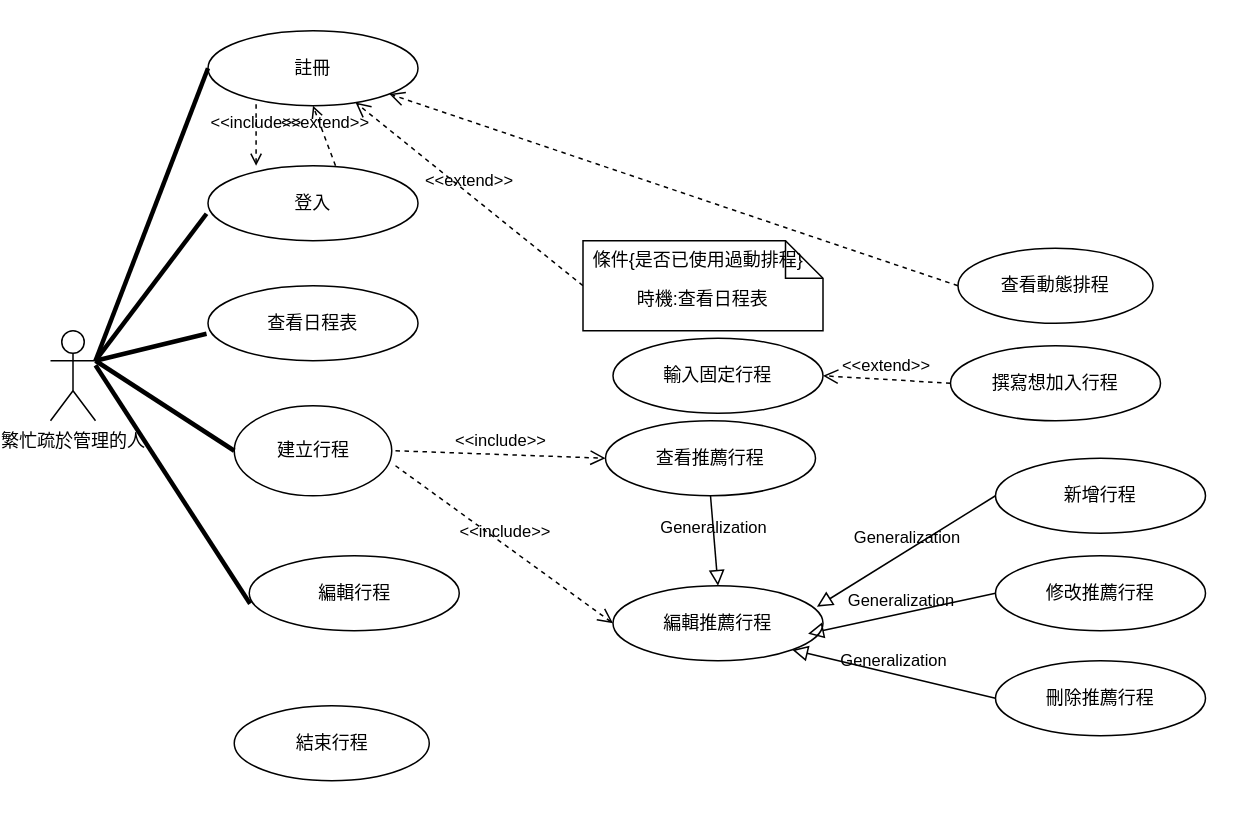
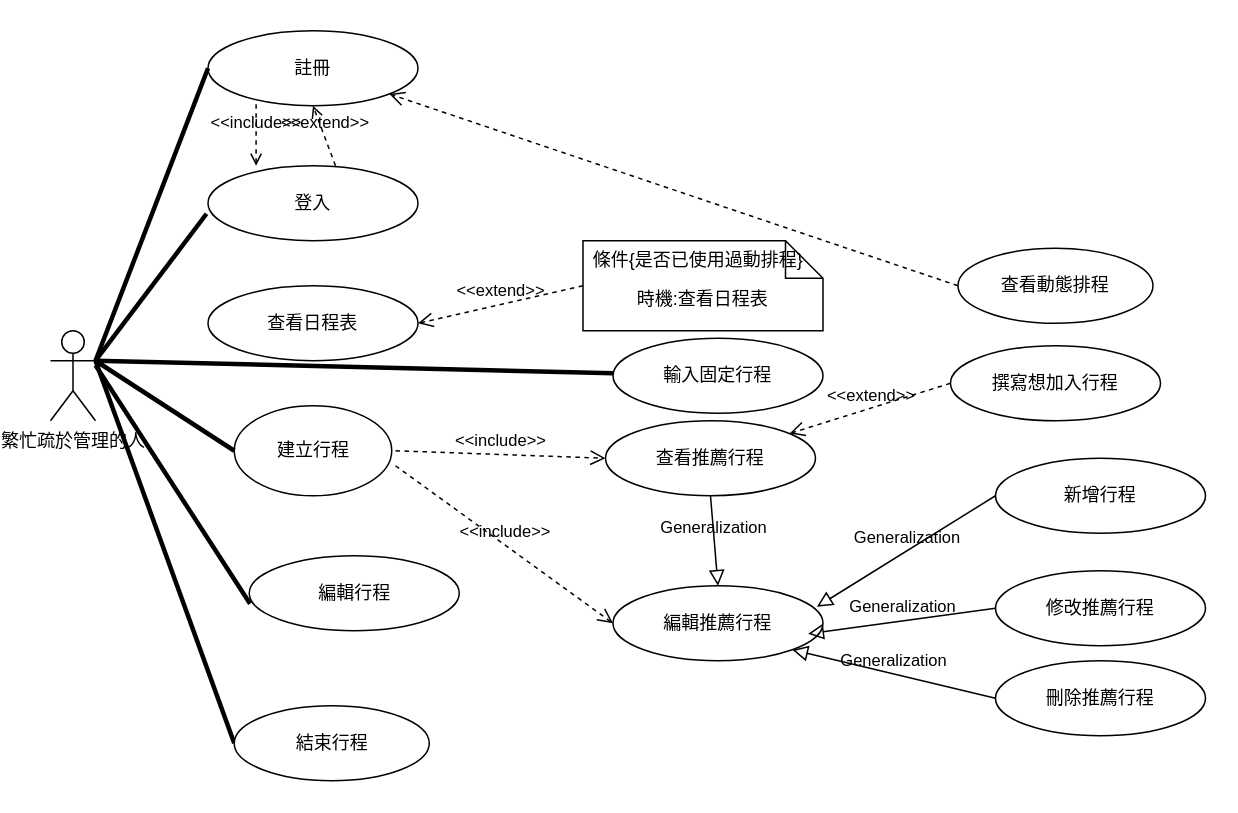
(470, 195) -> (502, 304)
(153, 347) -> (357, 367)
(888, 380) -> (872, 408)
none -> (168, 560)
(1100, 593) -> (1100, 608)
